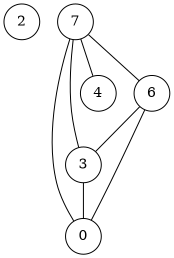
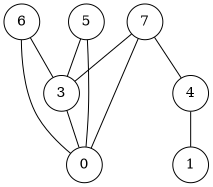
(22, 22) -> none
none -> (86, 22)
(114, 58) -> none
none -> (191, 165)
